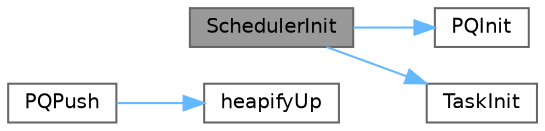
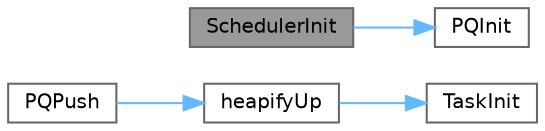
(367, 62) -> (372, 103)
